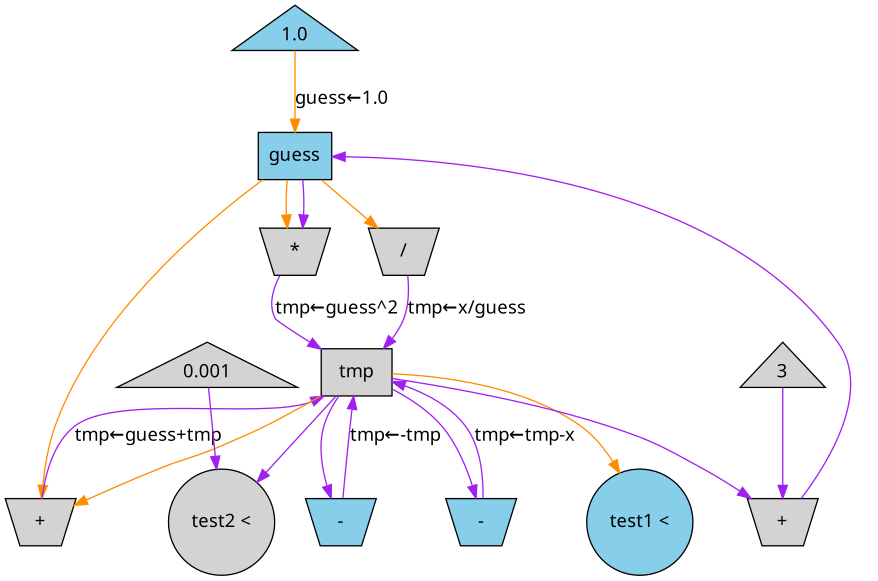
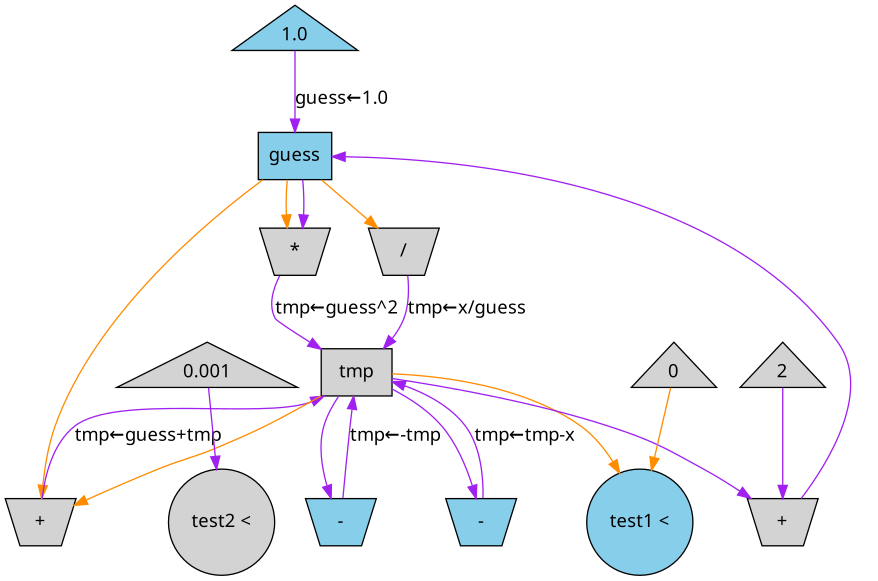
(295, 85) -> (295, 85)
none -> (674, 372)
(783, 372) -> (783, 372)
(301, 434) -> none
